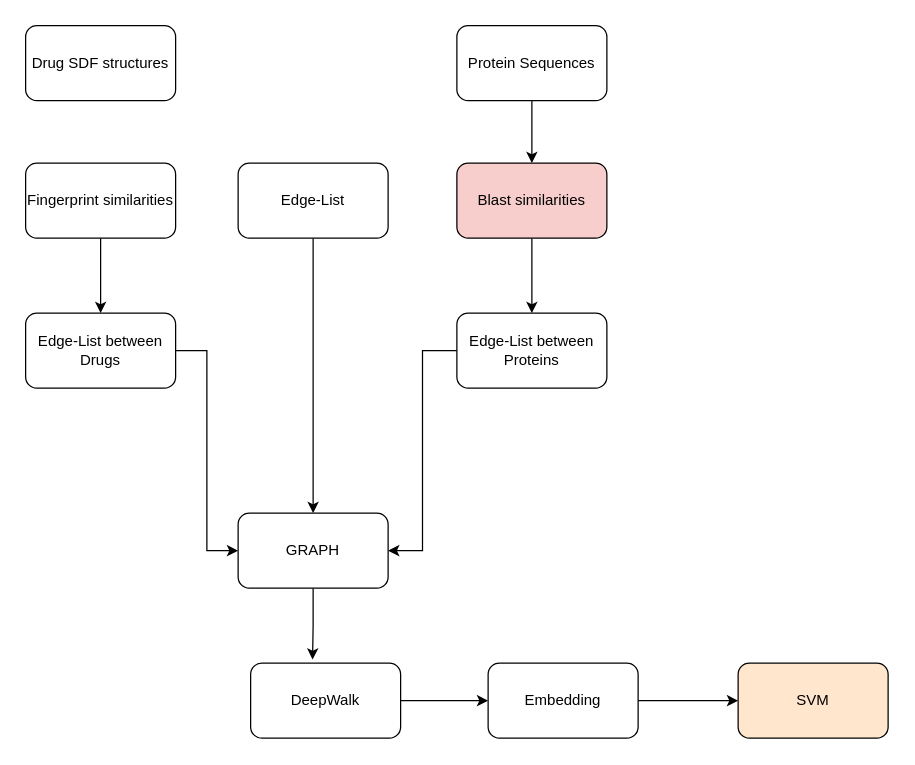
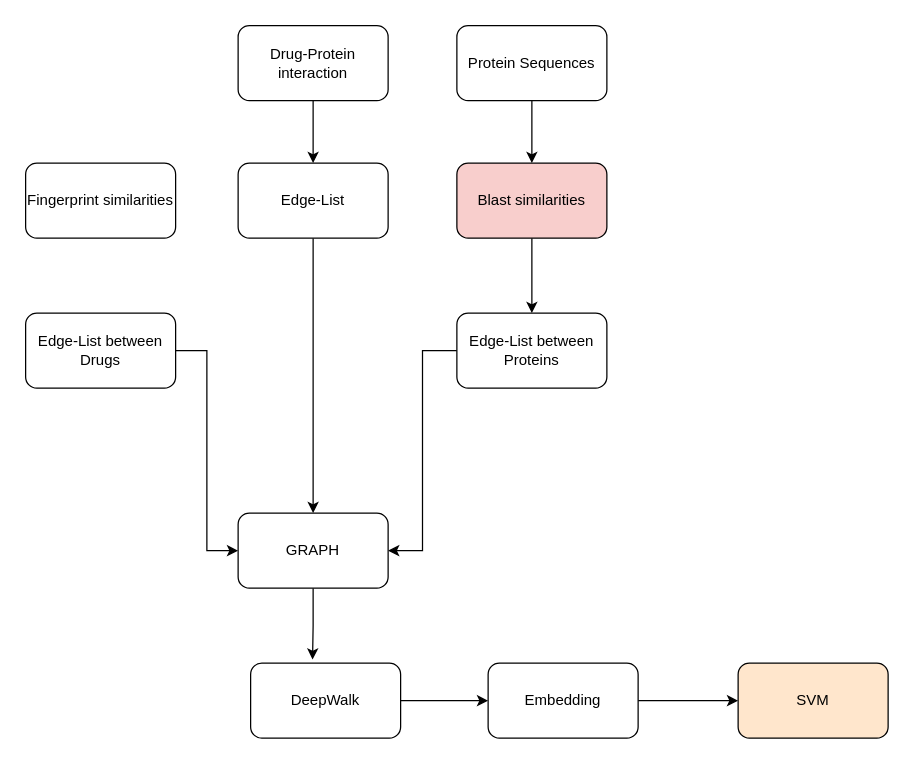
(101, 63) -> none
none -> (313, 63)
none -> (313, 128)
(101, 271) -> none
